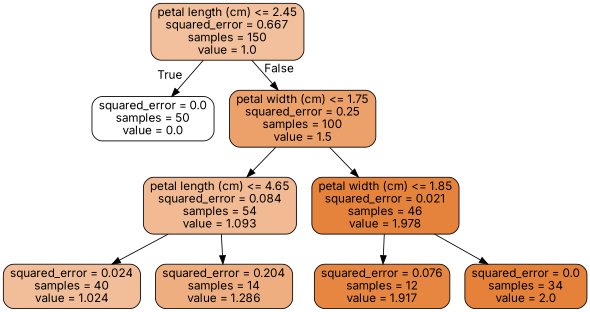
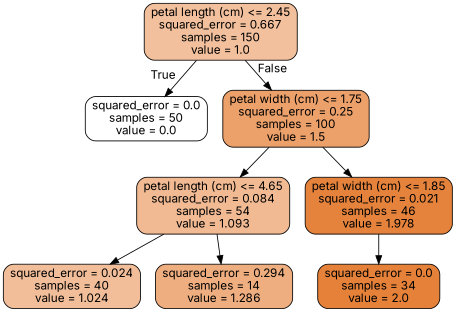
(224, 286) -> (224, 286)
(382, 286) -> none
